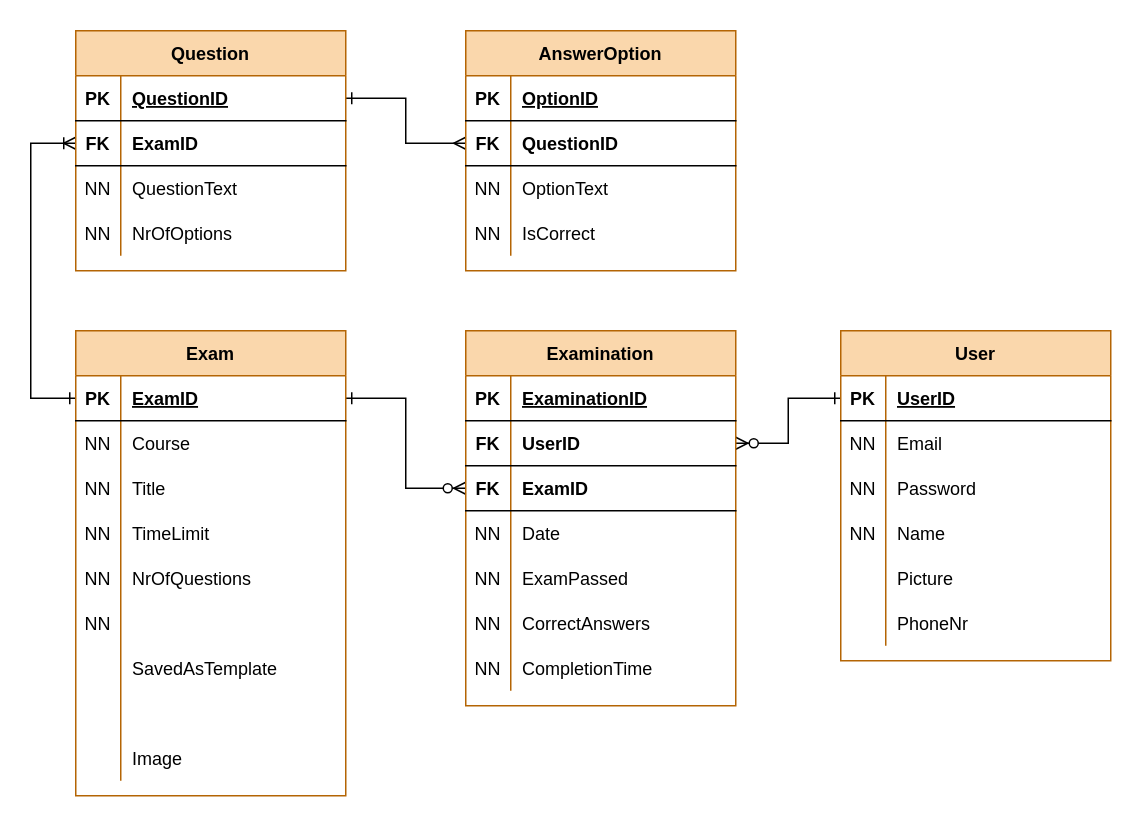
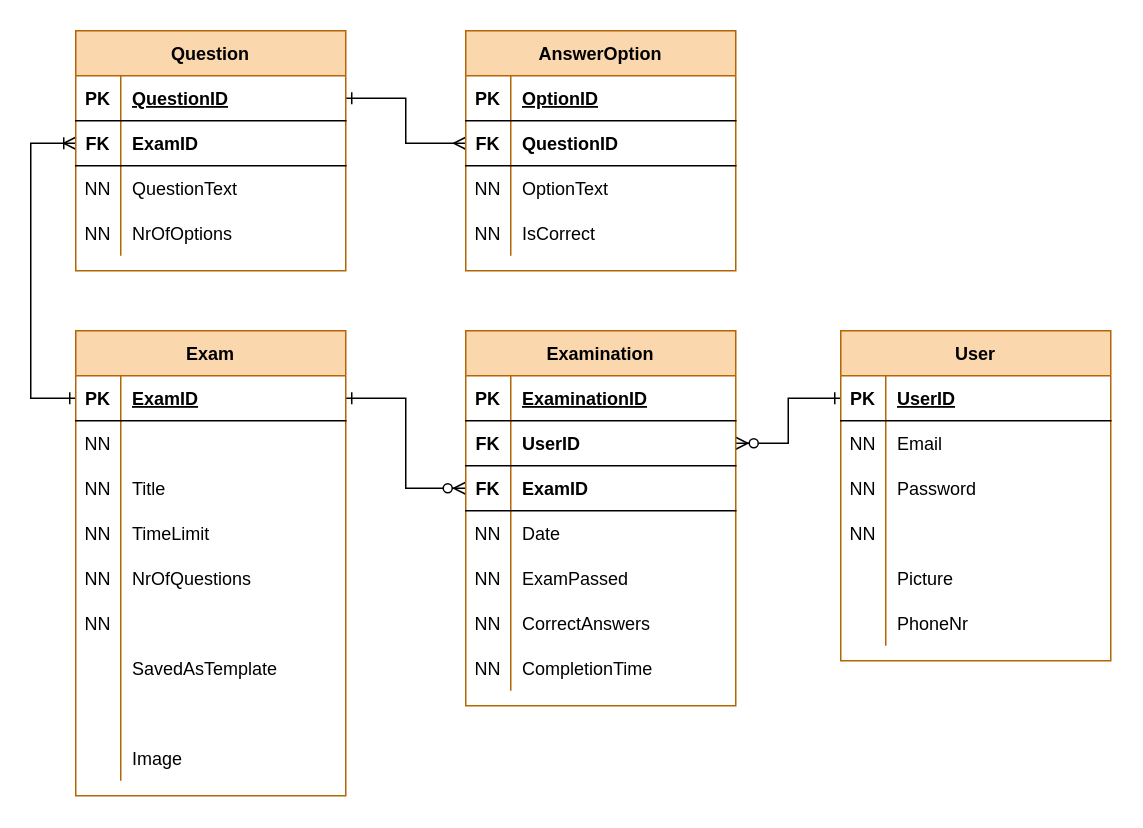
(233, 443) -> none
(998, 533) -> none
